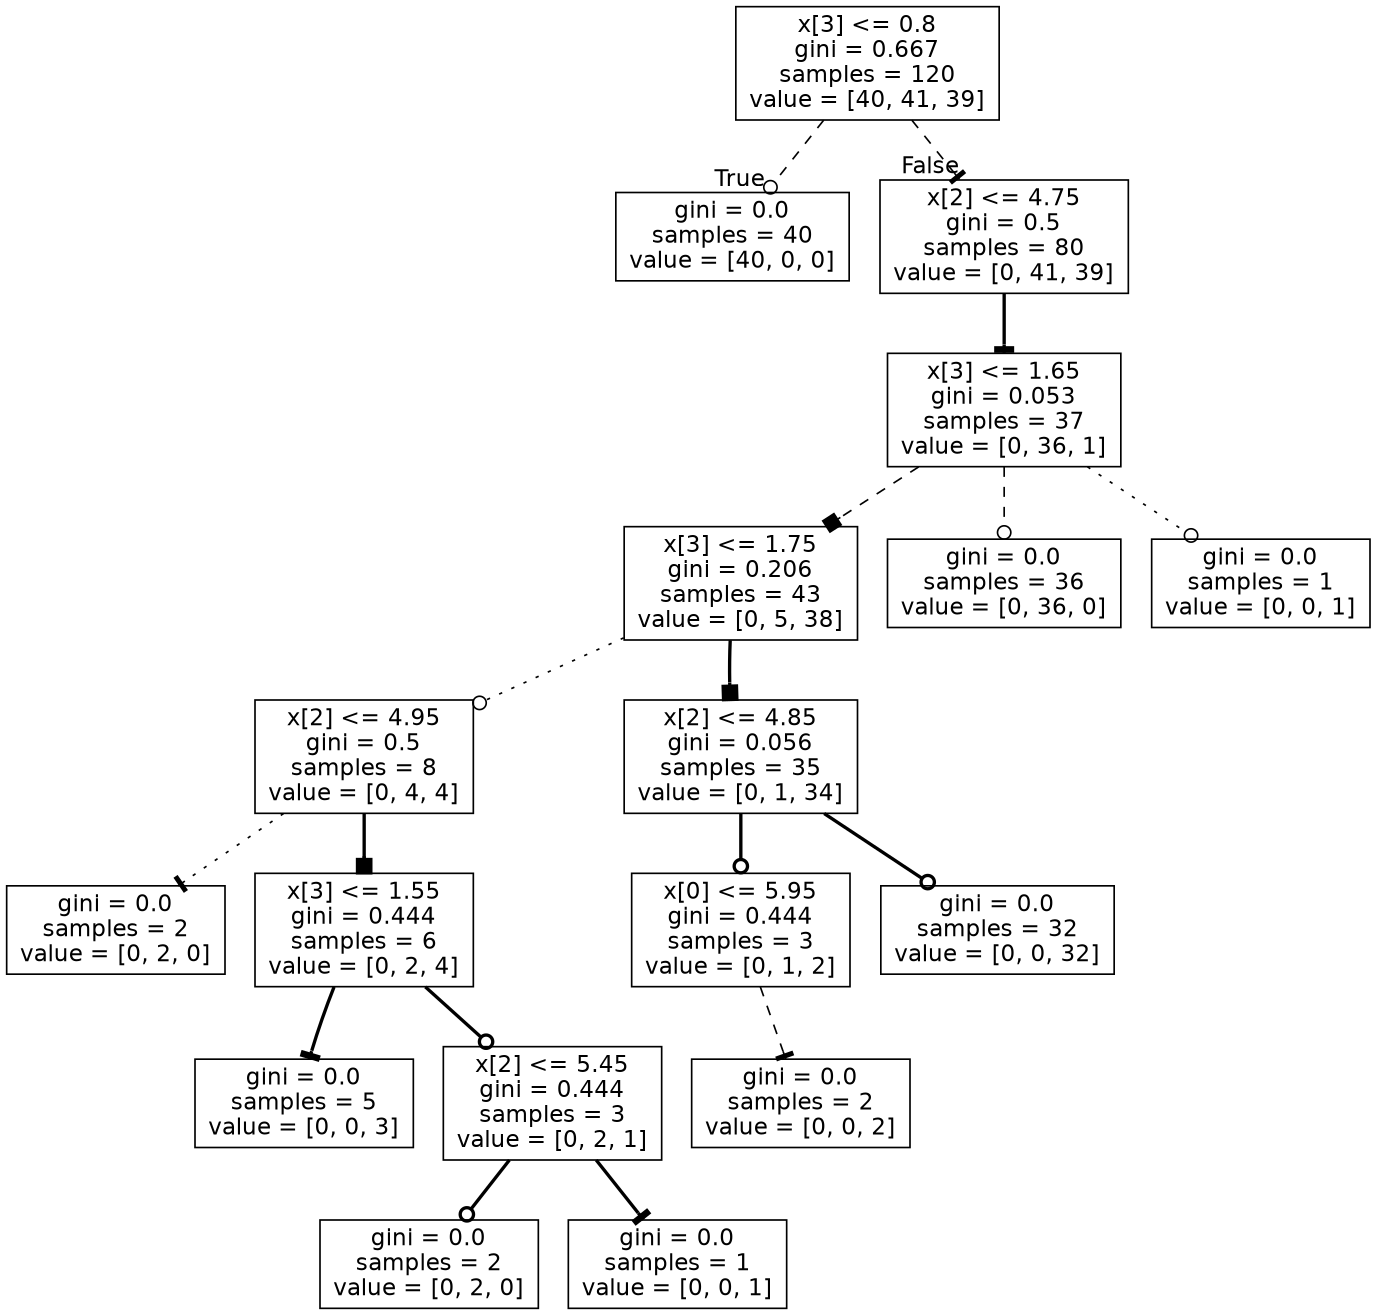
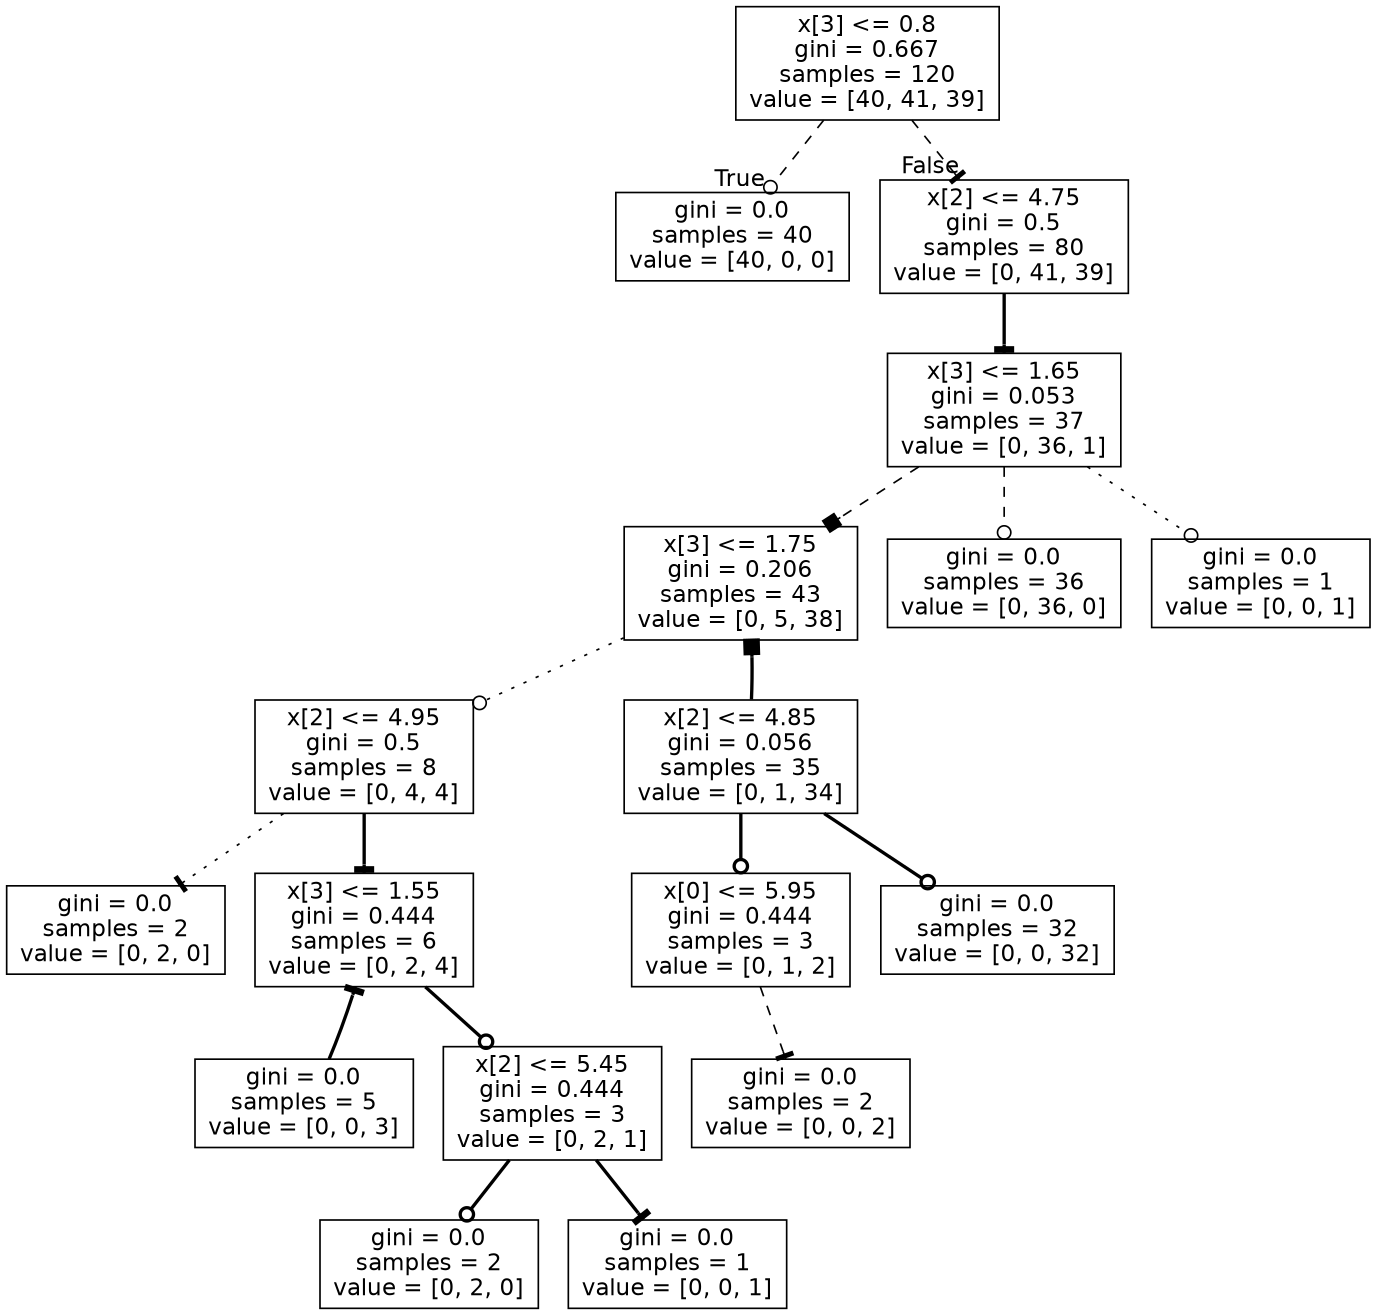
(730, 661) -> (752, 678)
(364, 839) -> (364, 839)
(322, 1019) -> (342, 1027)
